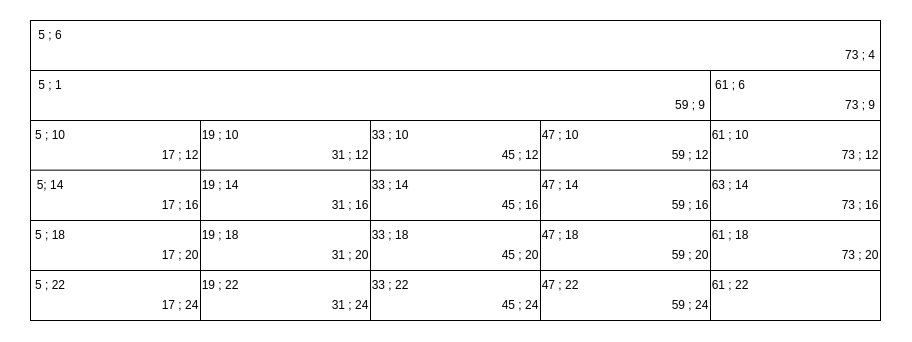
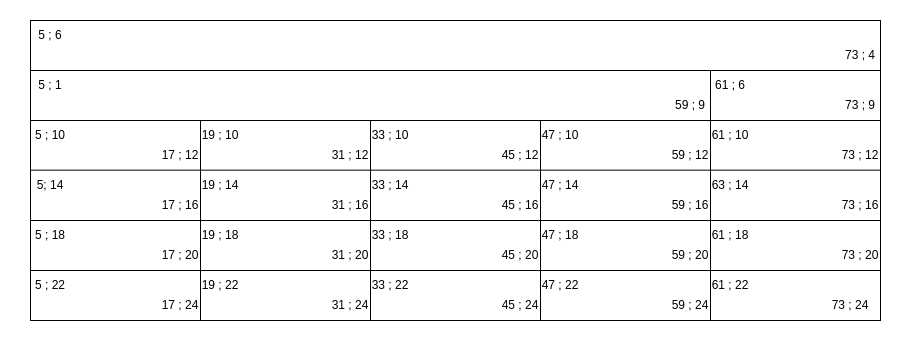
none -> (851, 306)
